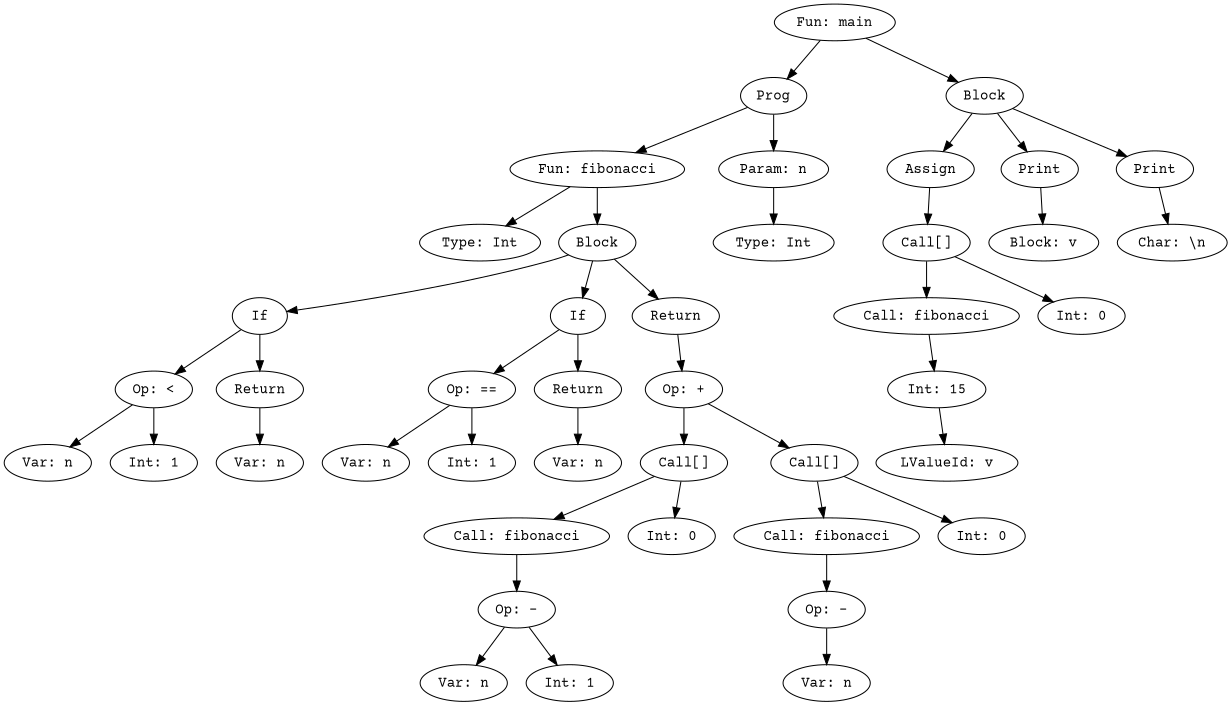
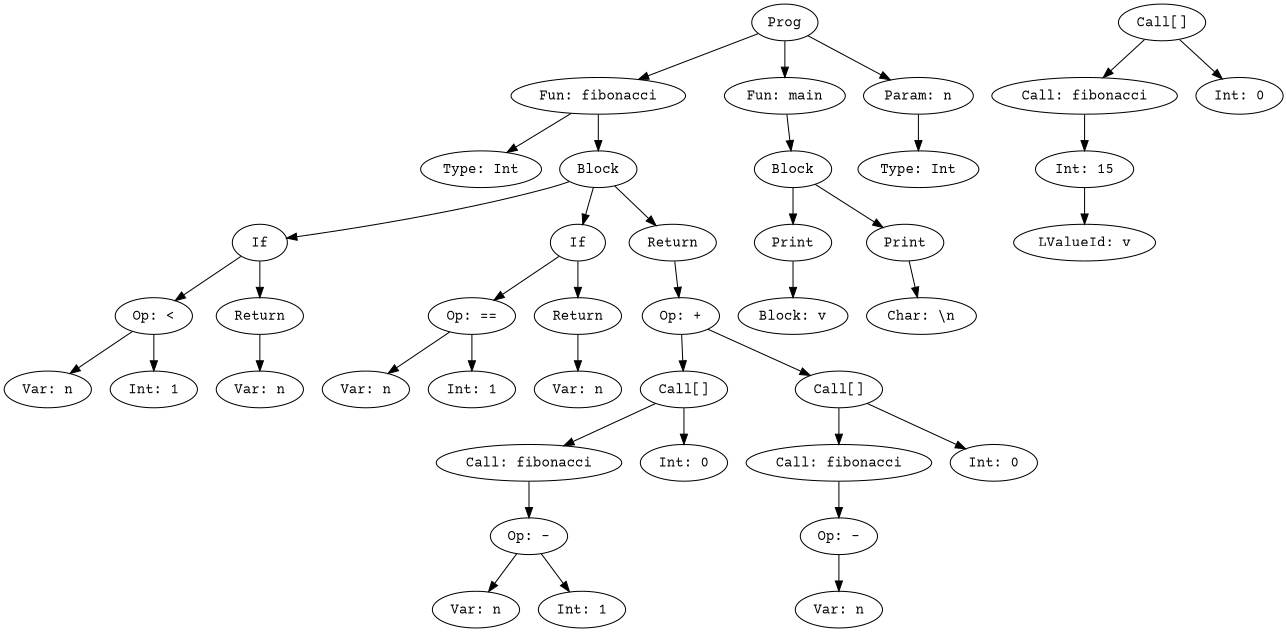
(807, 56) -> (785, 54)
(931, 169) -> none
